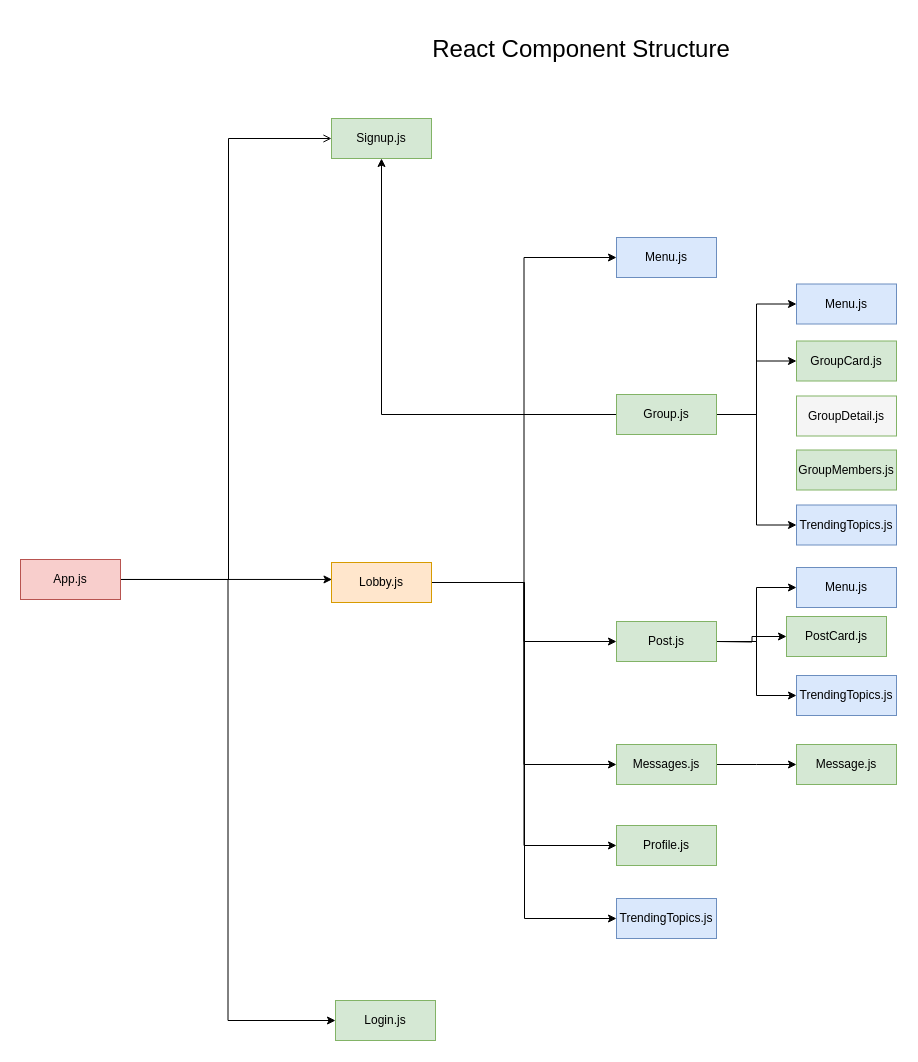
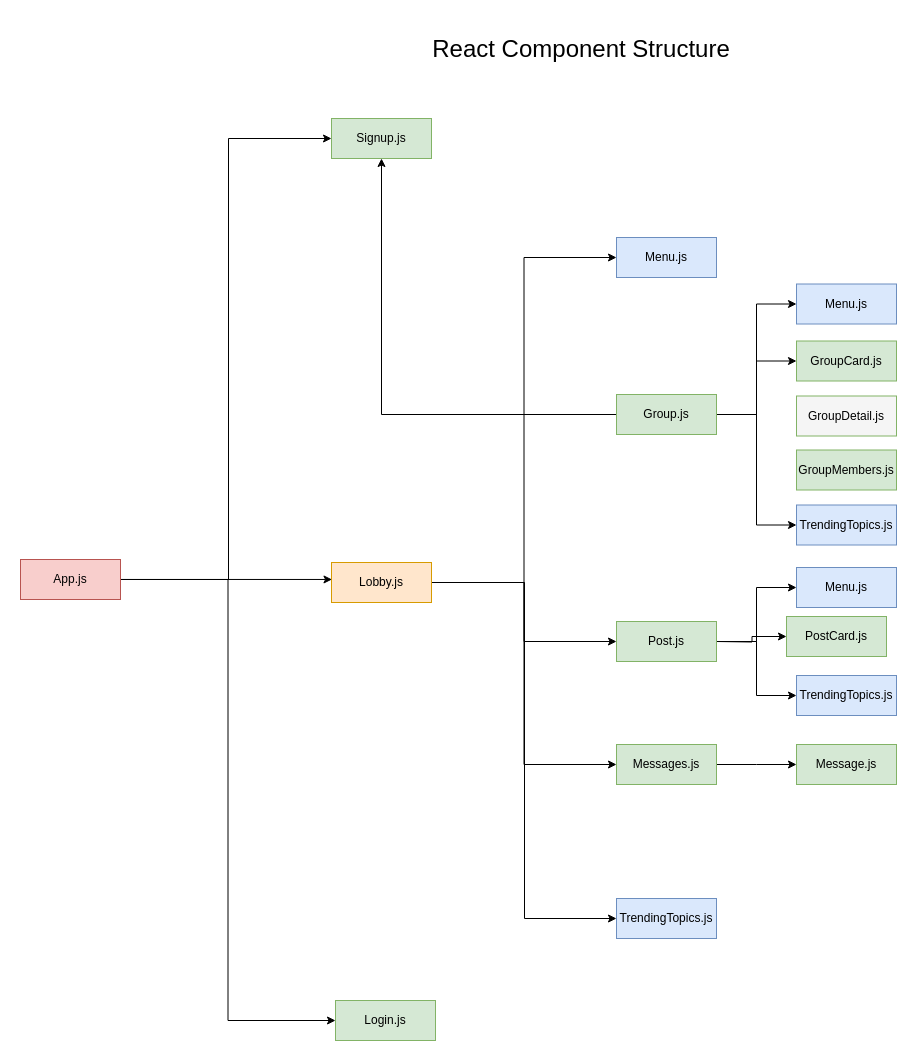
(325, 139) -> (323, 139)
(568, 846) -> none
(667, 846) -> none
